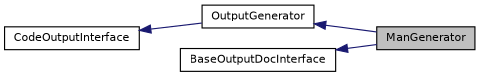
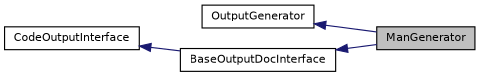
(176, 26) -> (166, 49)
